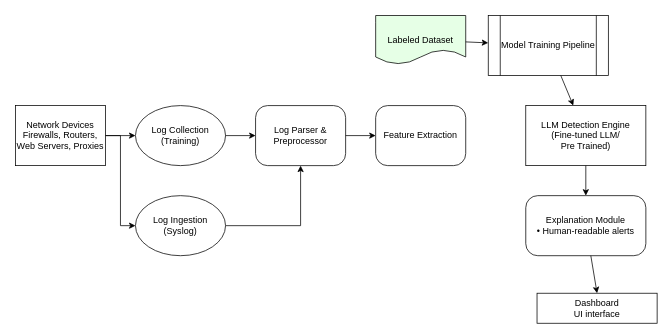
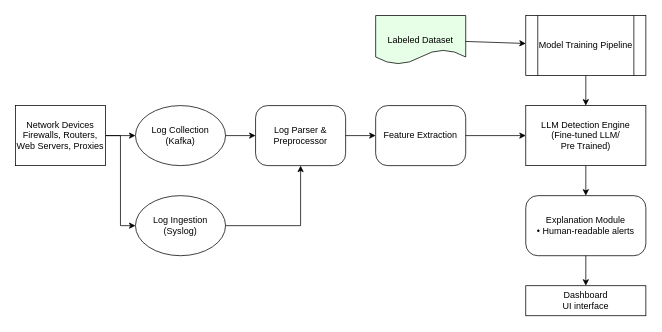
(548, 45) -> (585, 45)
(180, 135) -> (180, 135)
none -> (492, 135)
(597, 308) -> (585, 300)
